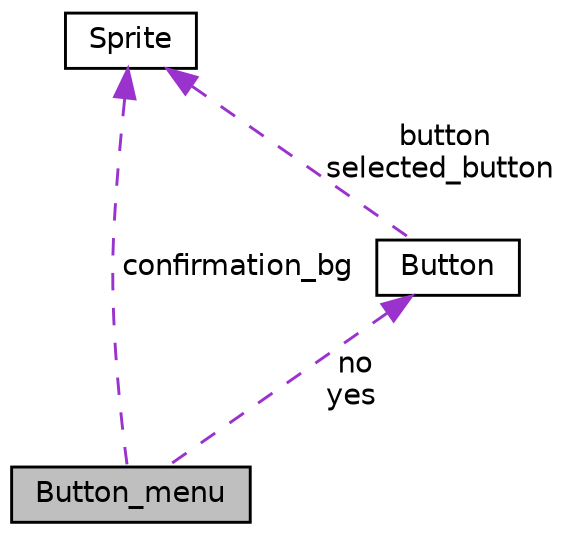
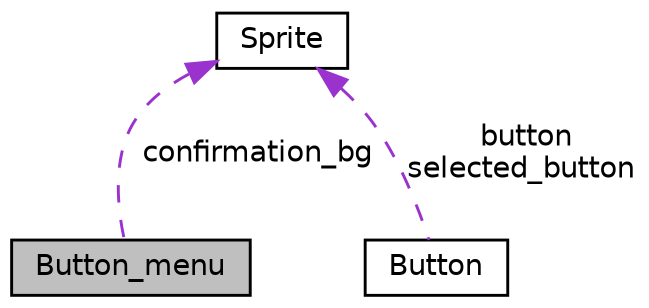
(277, 390) -> none
